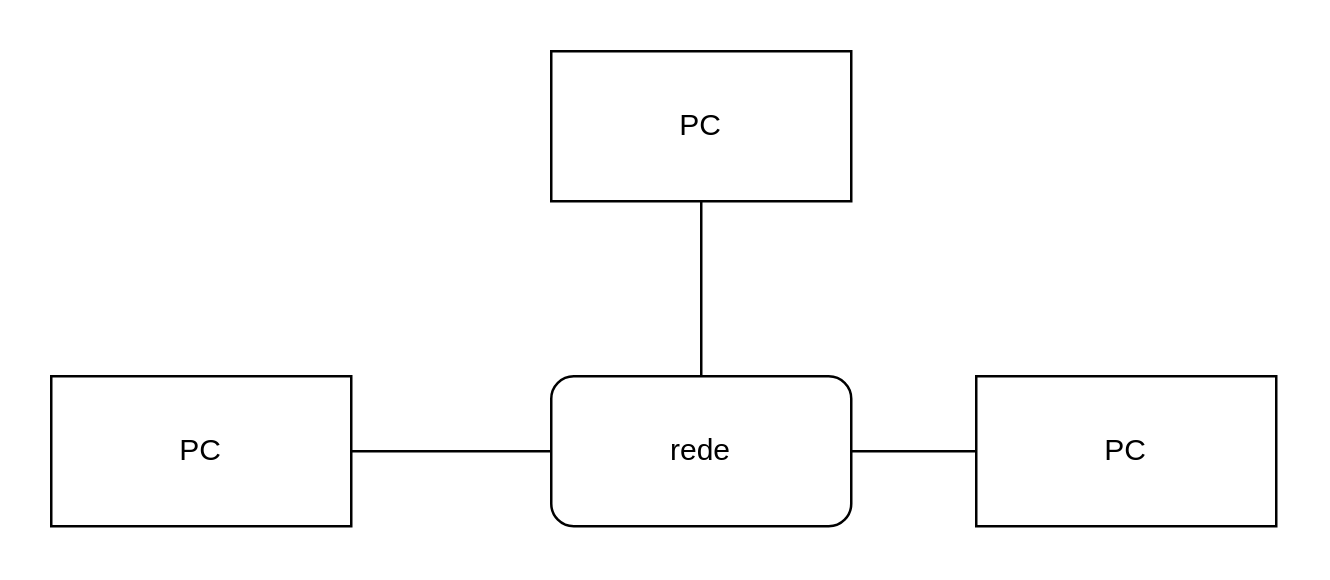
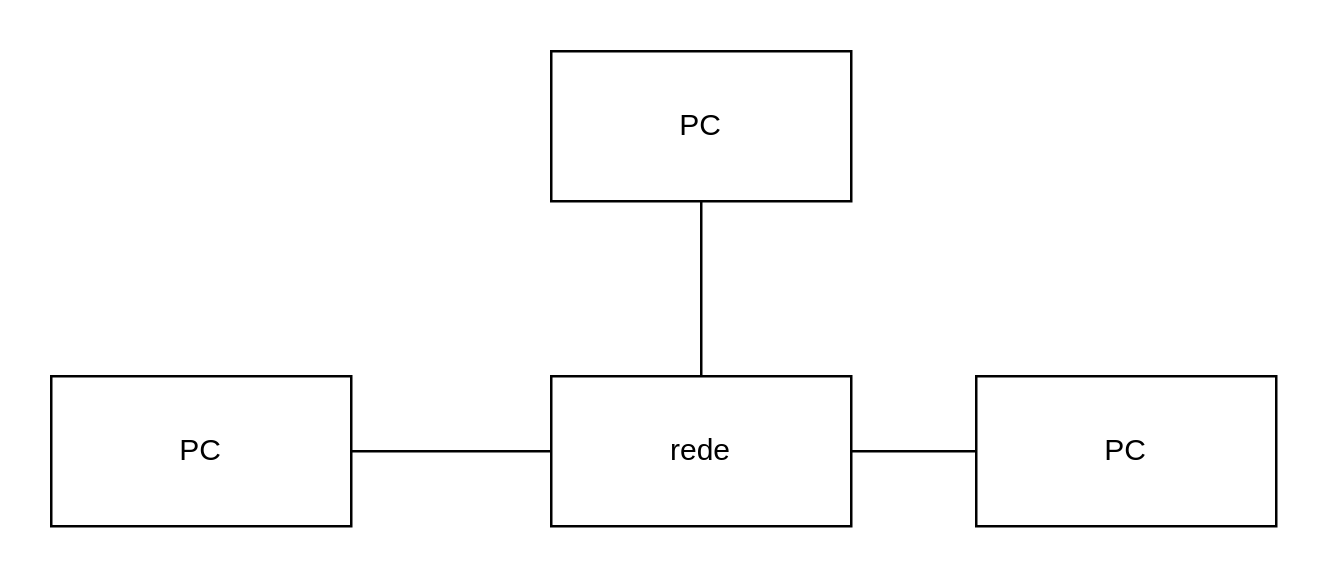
(701, 451) -> (701, 451)
